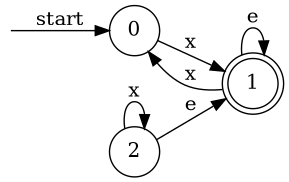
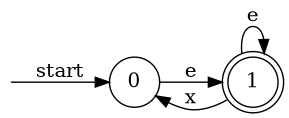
(191, 42) -> (191, 72)
(135, 152) -> none
